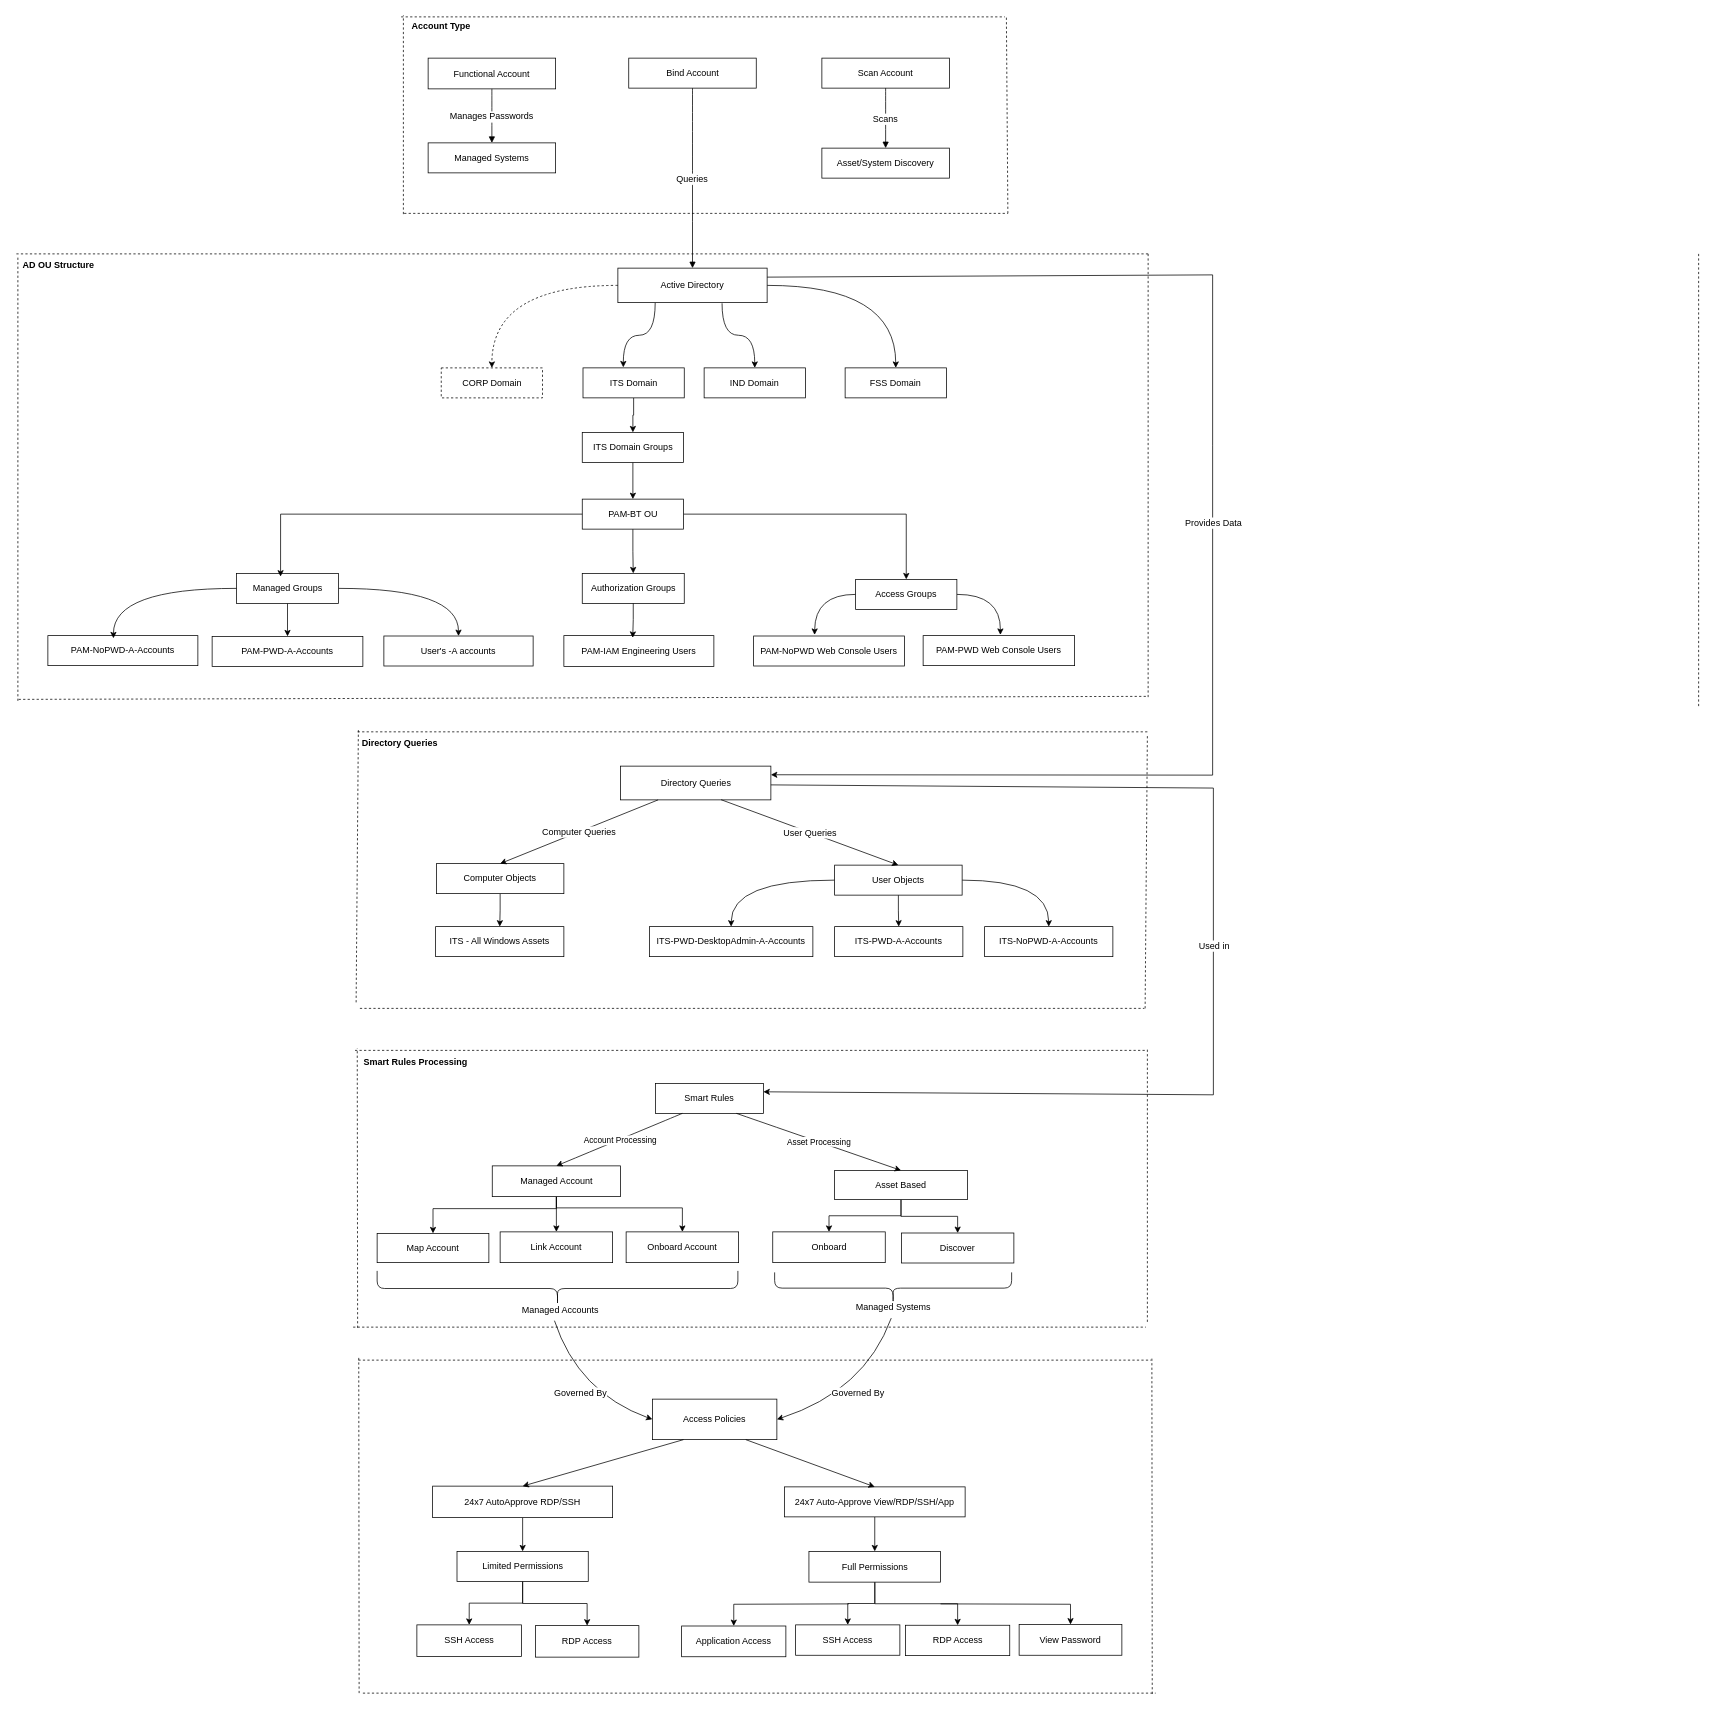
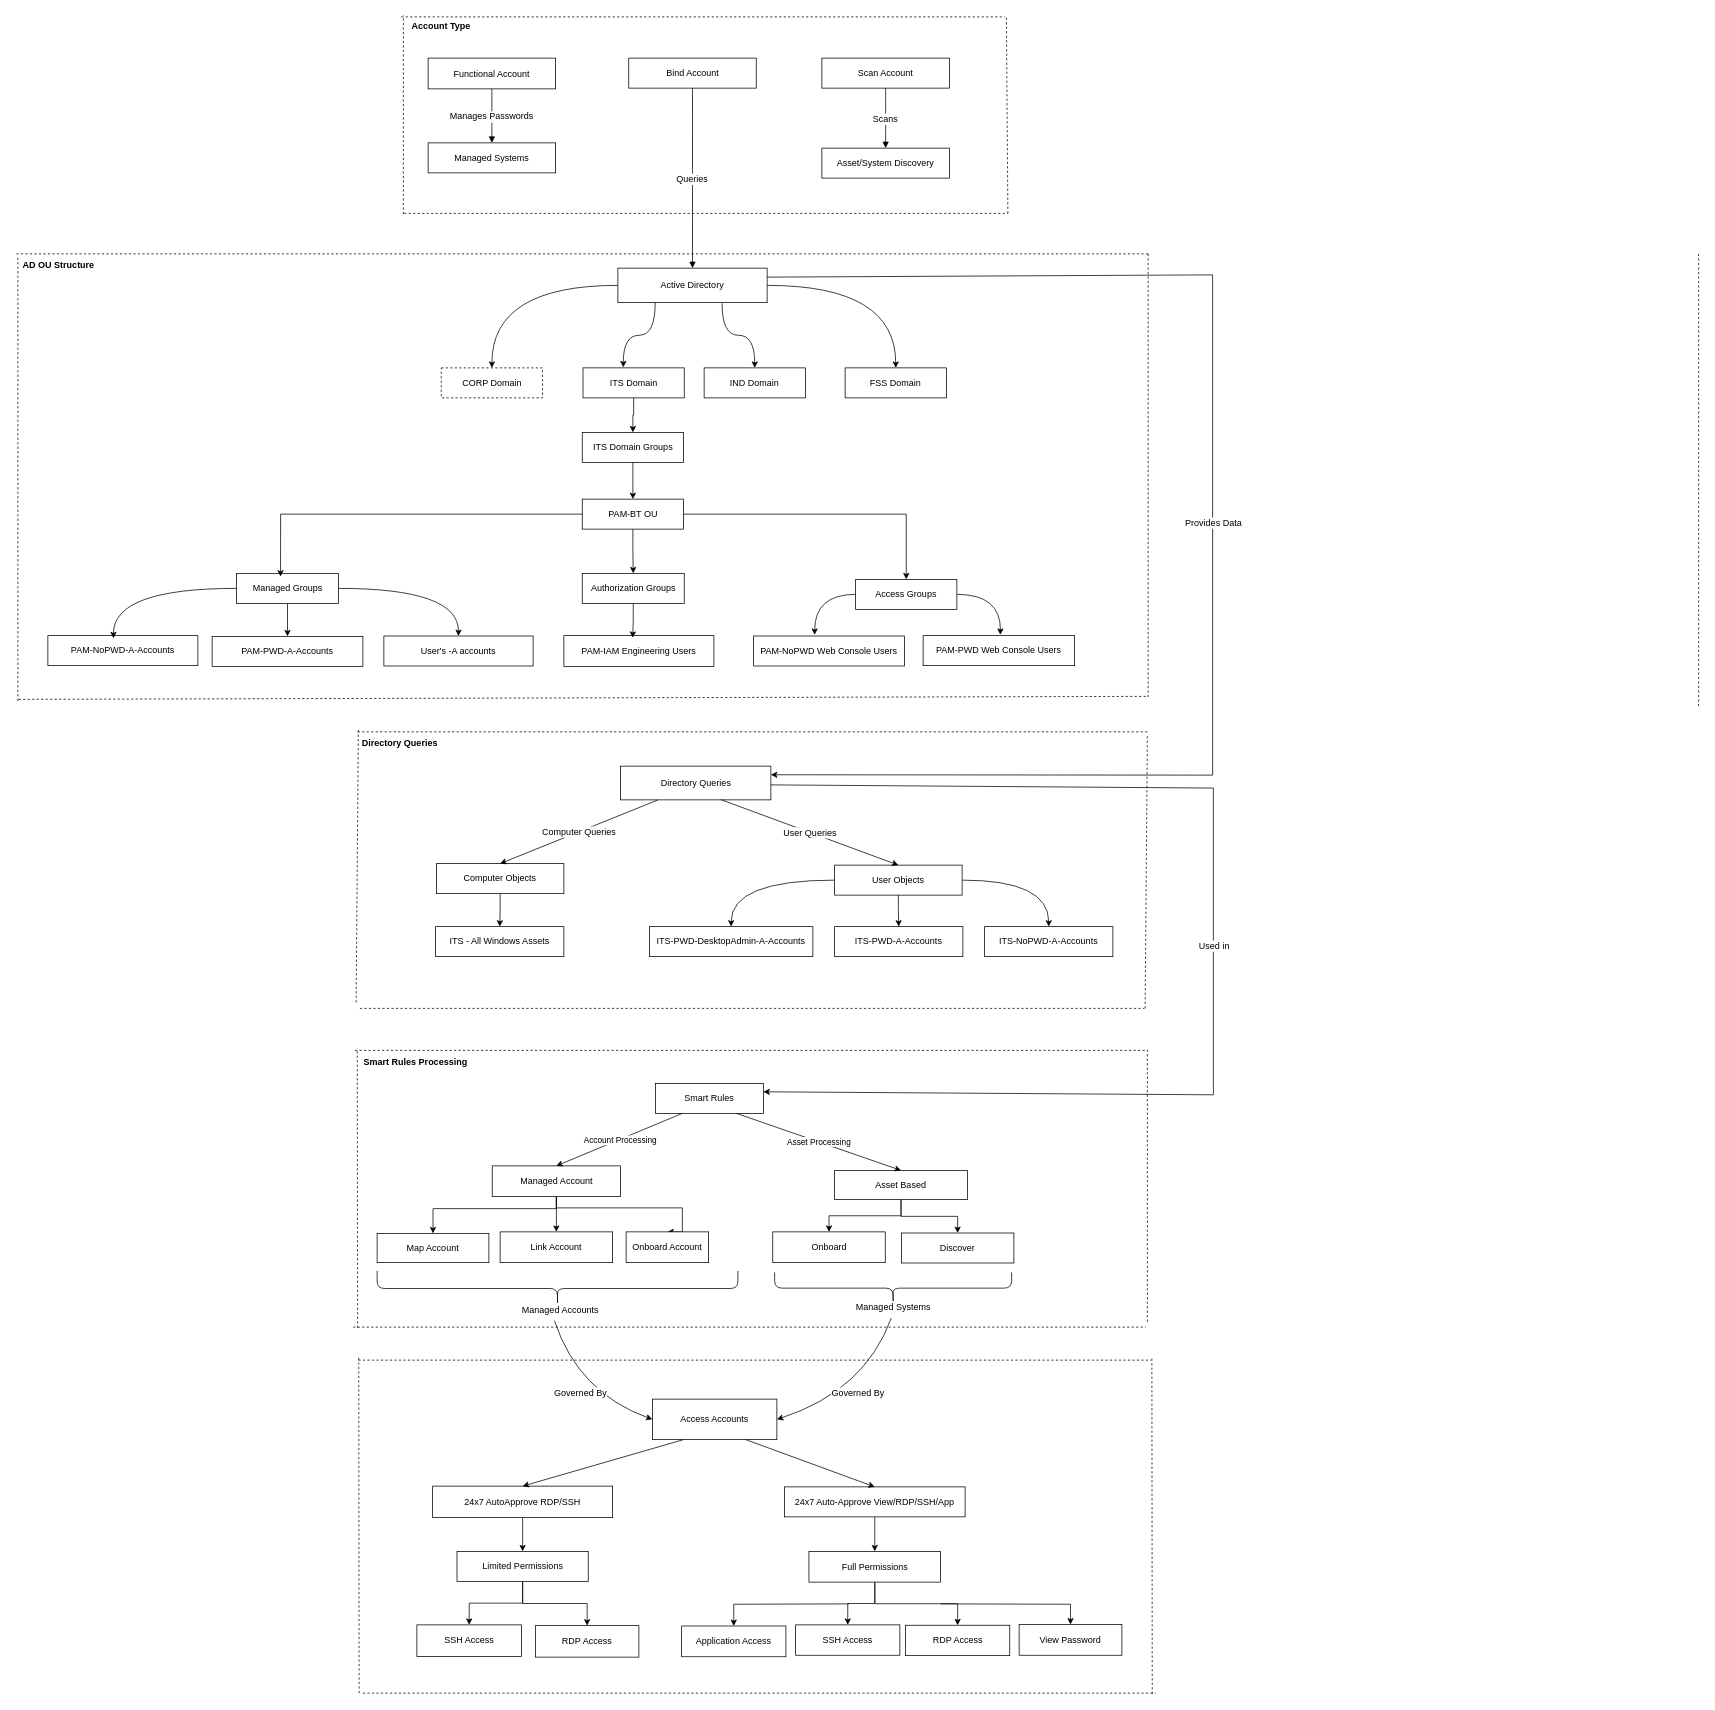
(535, 299) -> (535, 299)
(682, 1247) -> (667, 1247)
(714, 1419) -> (714, 1419)
